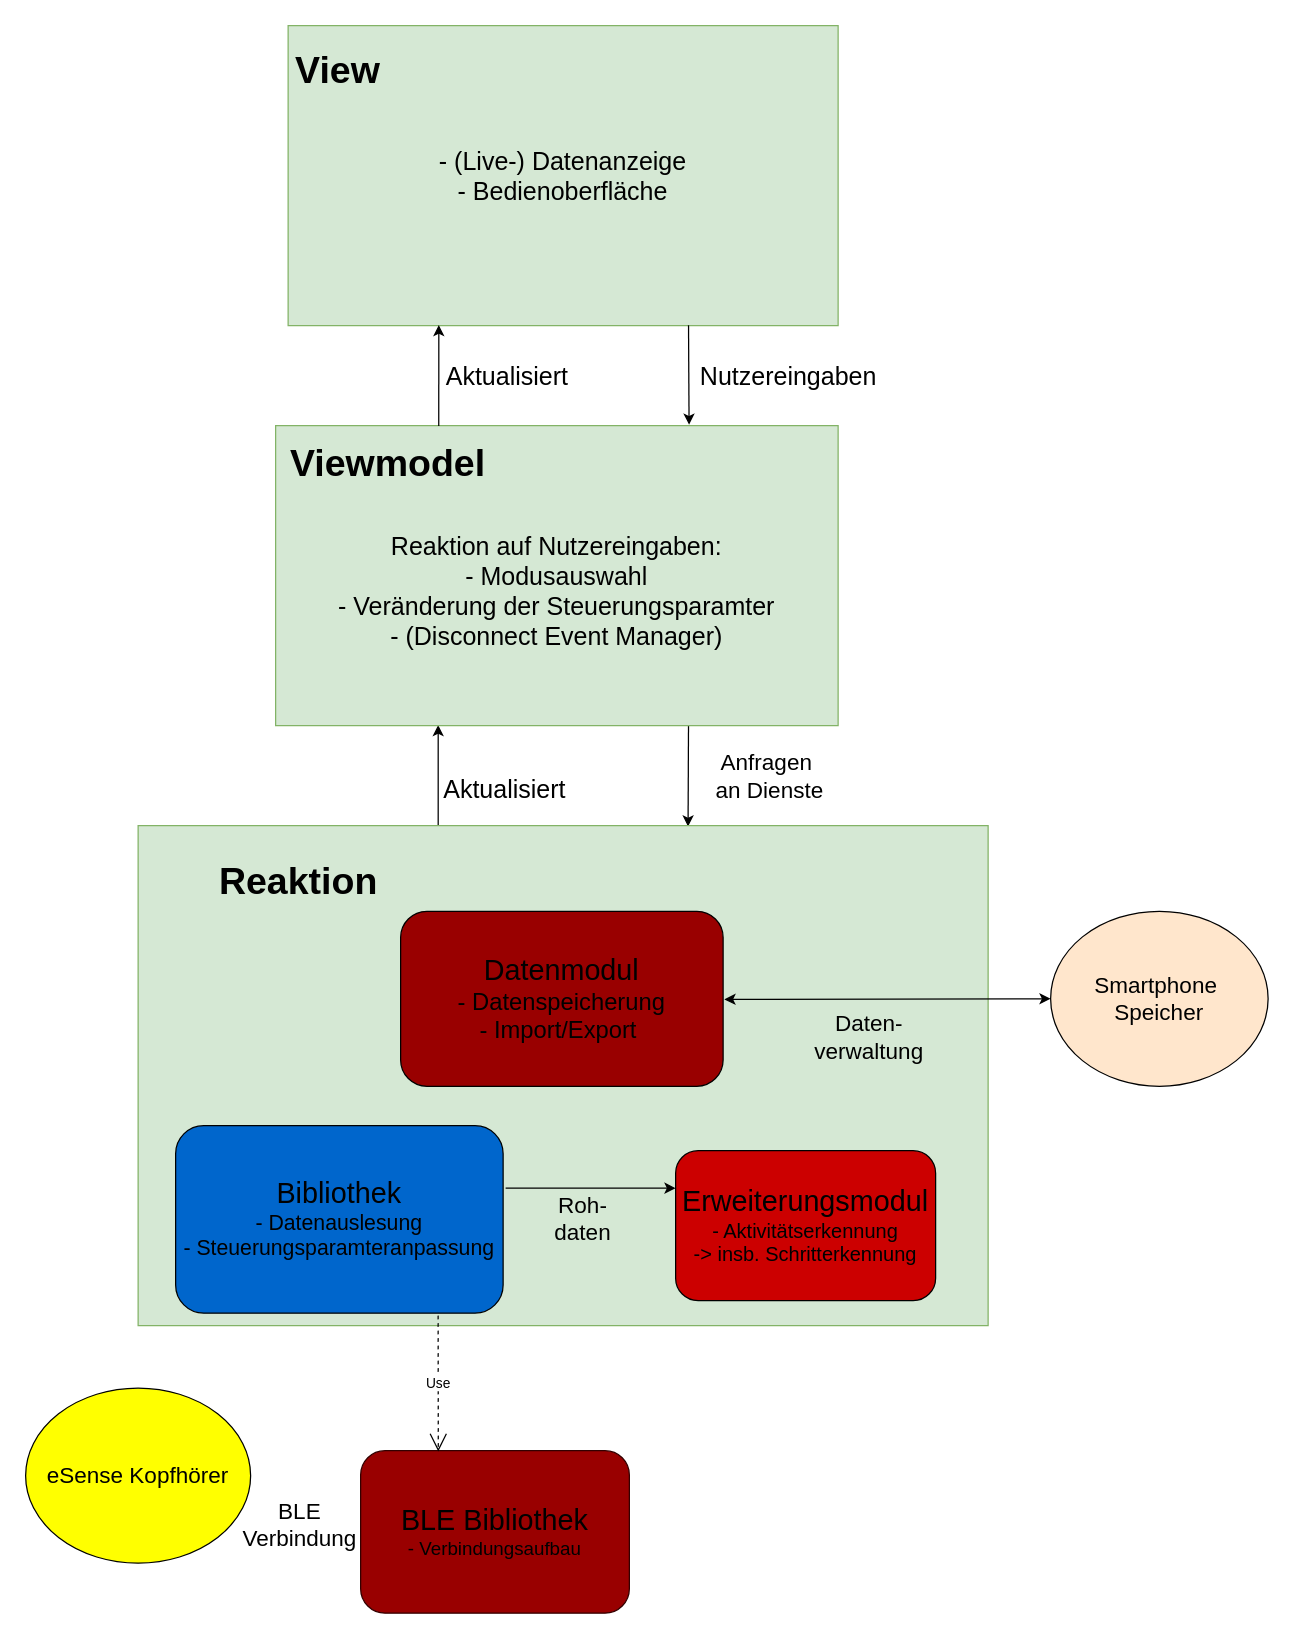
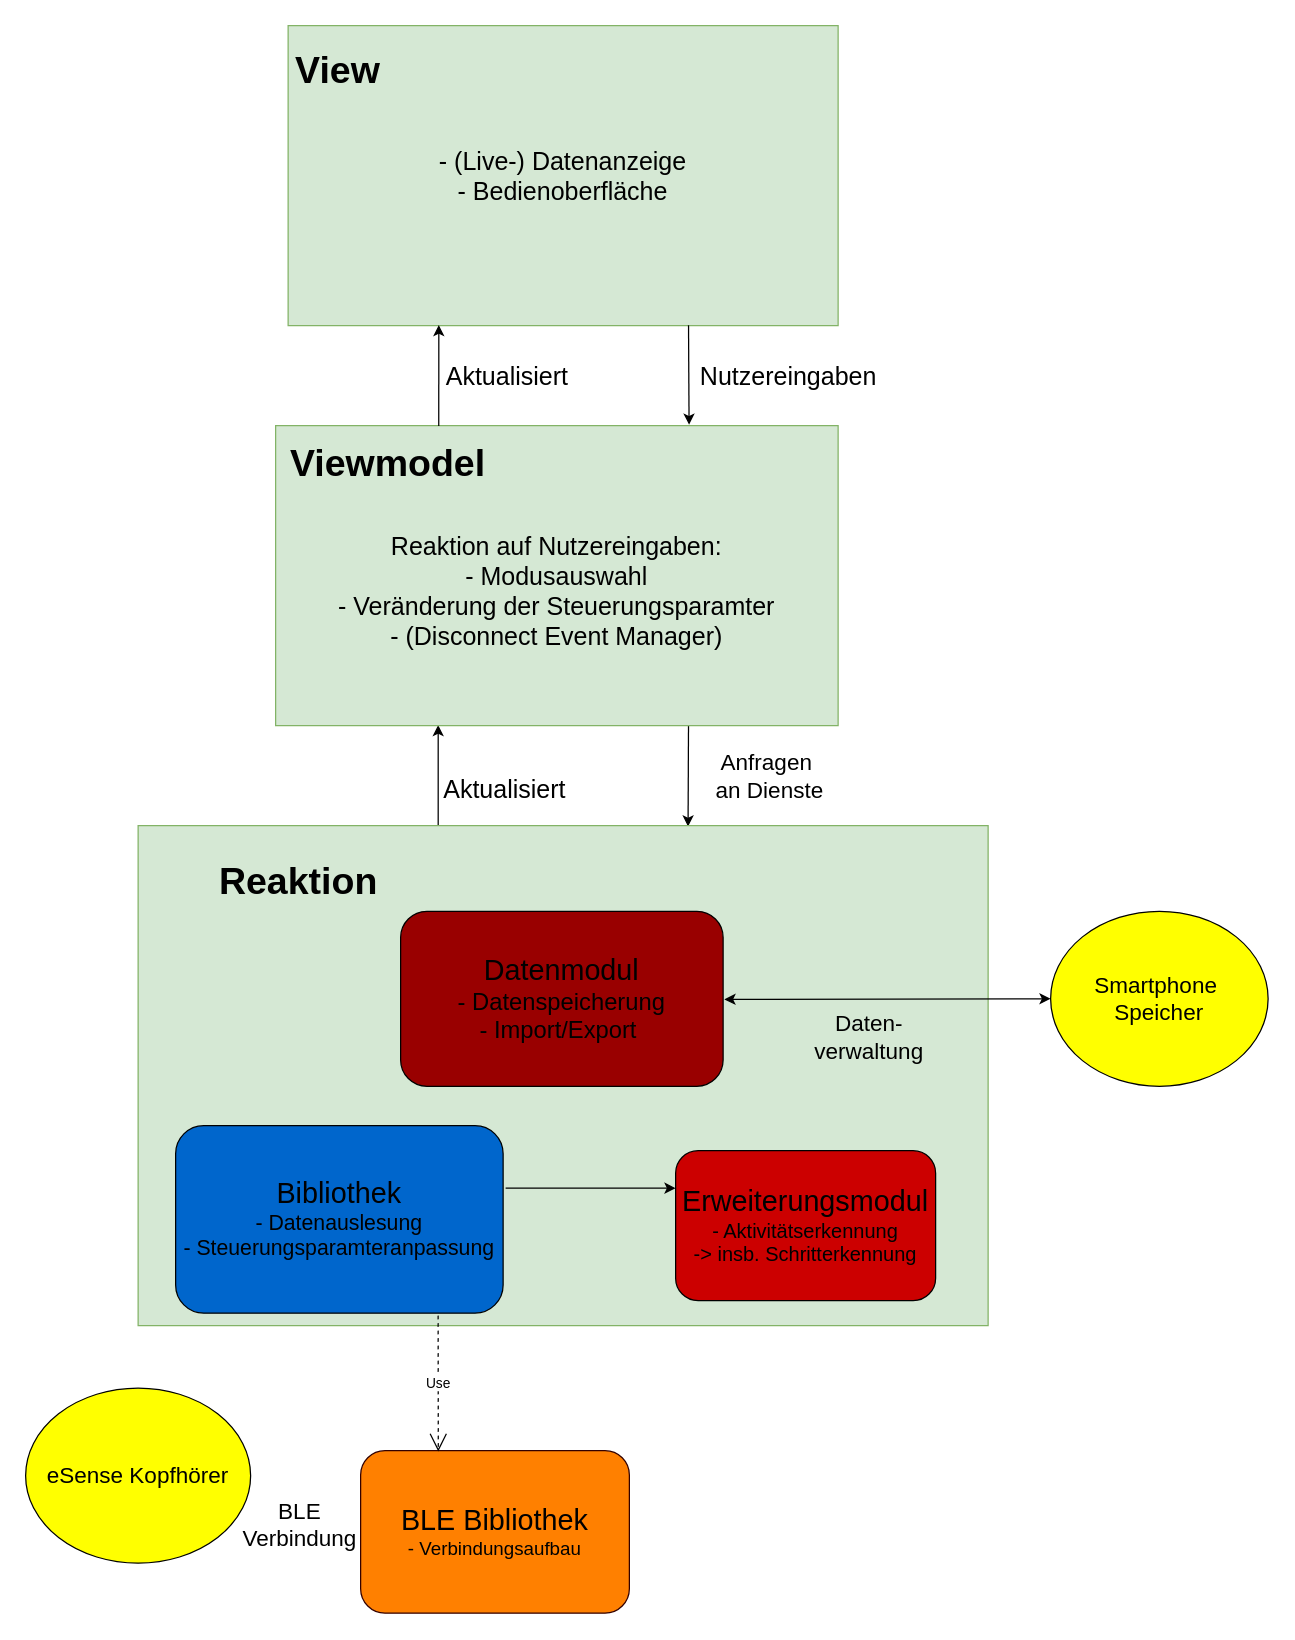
(1159, 999) -> (1159, 999)
(583, 1219) -> none
(495, 1532) -> (495, 1532)
